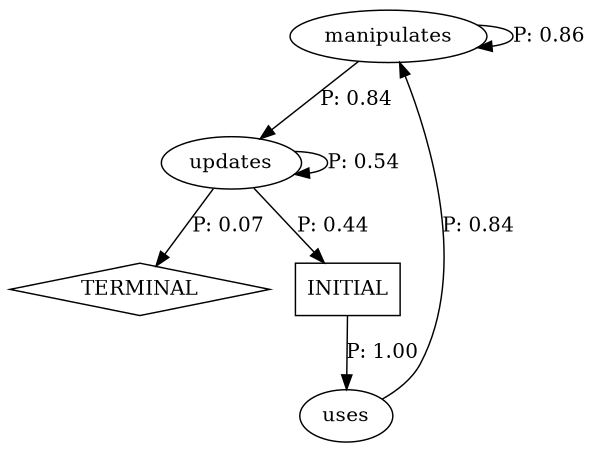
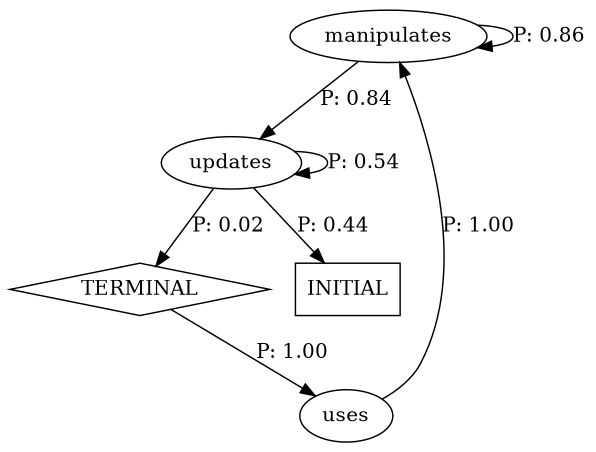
(229, 226) -> (229, 226)
(479, 226) -> (479, 226)
(347, 345) -> (237, 349)
